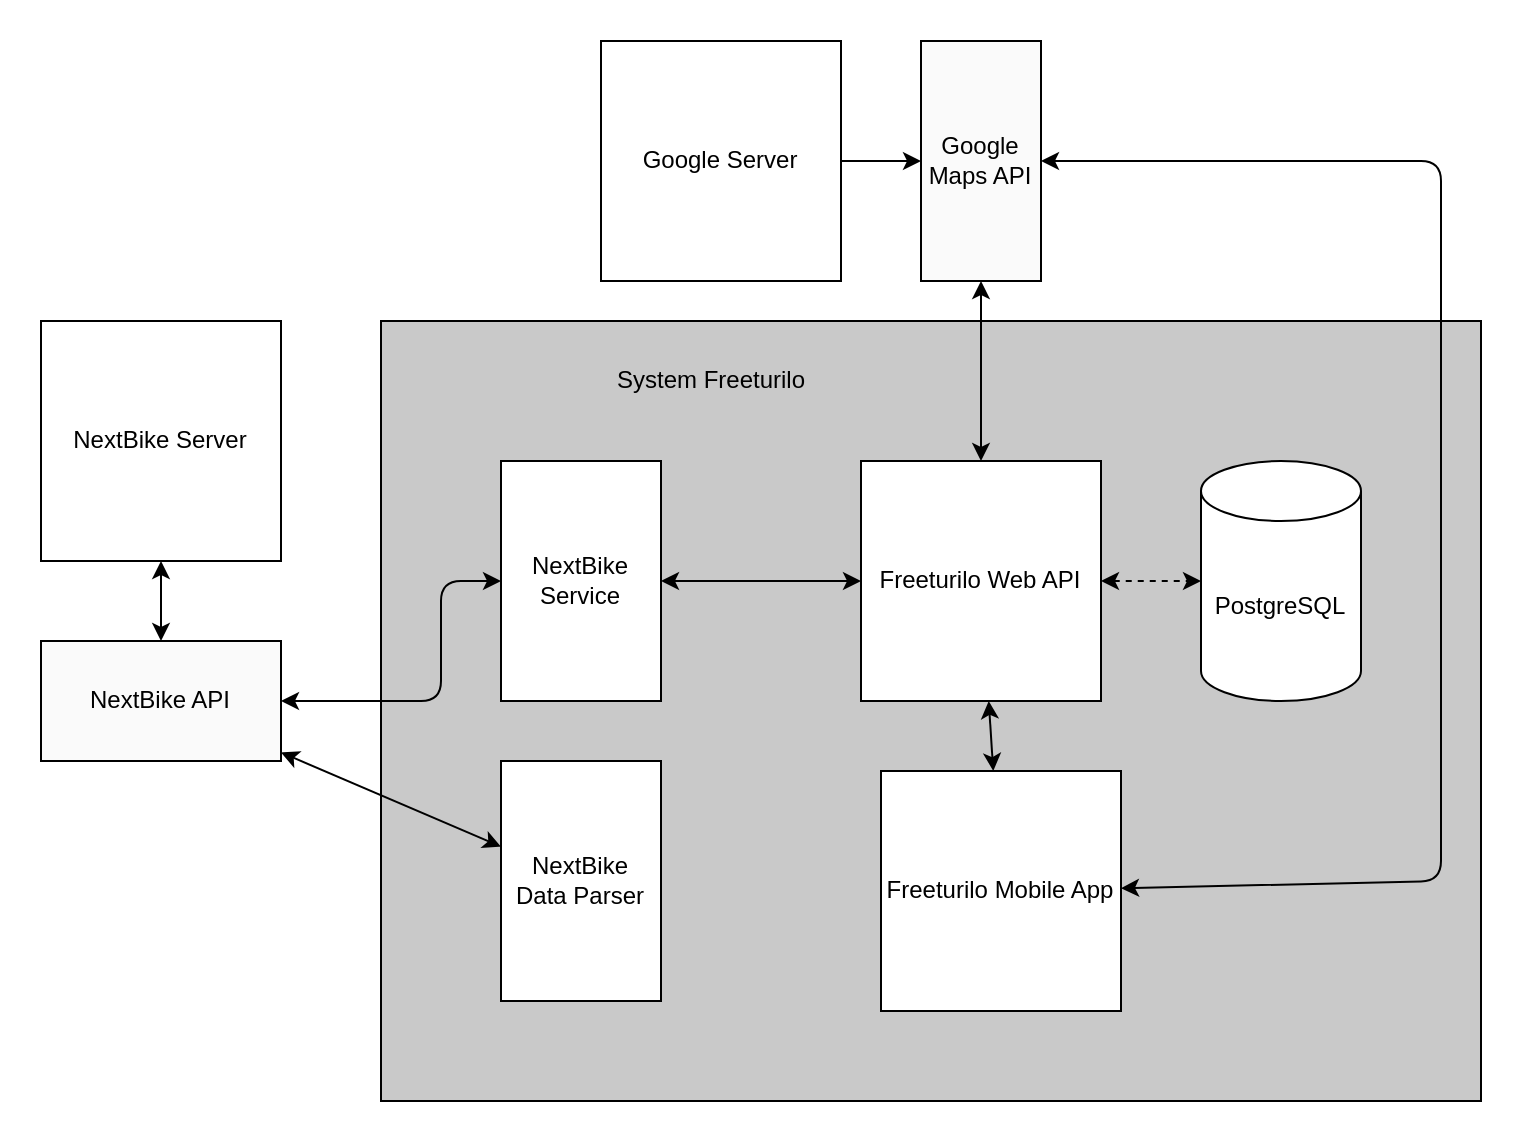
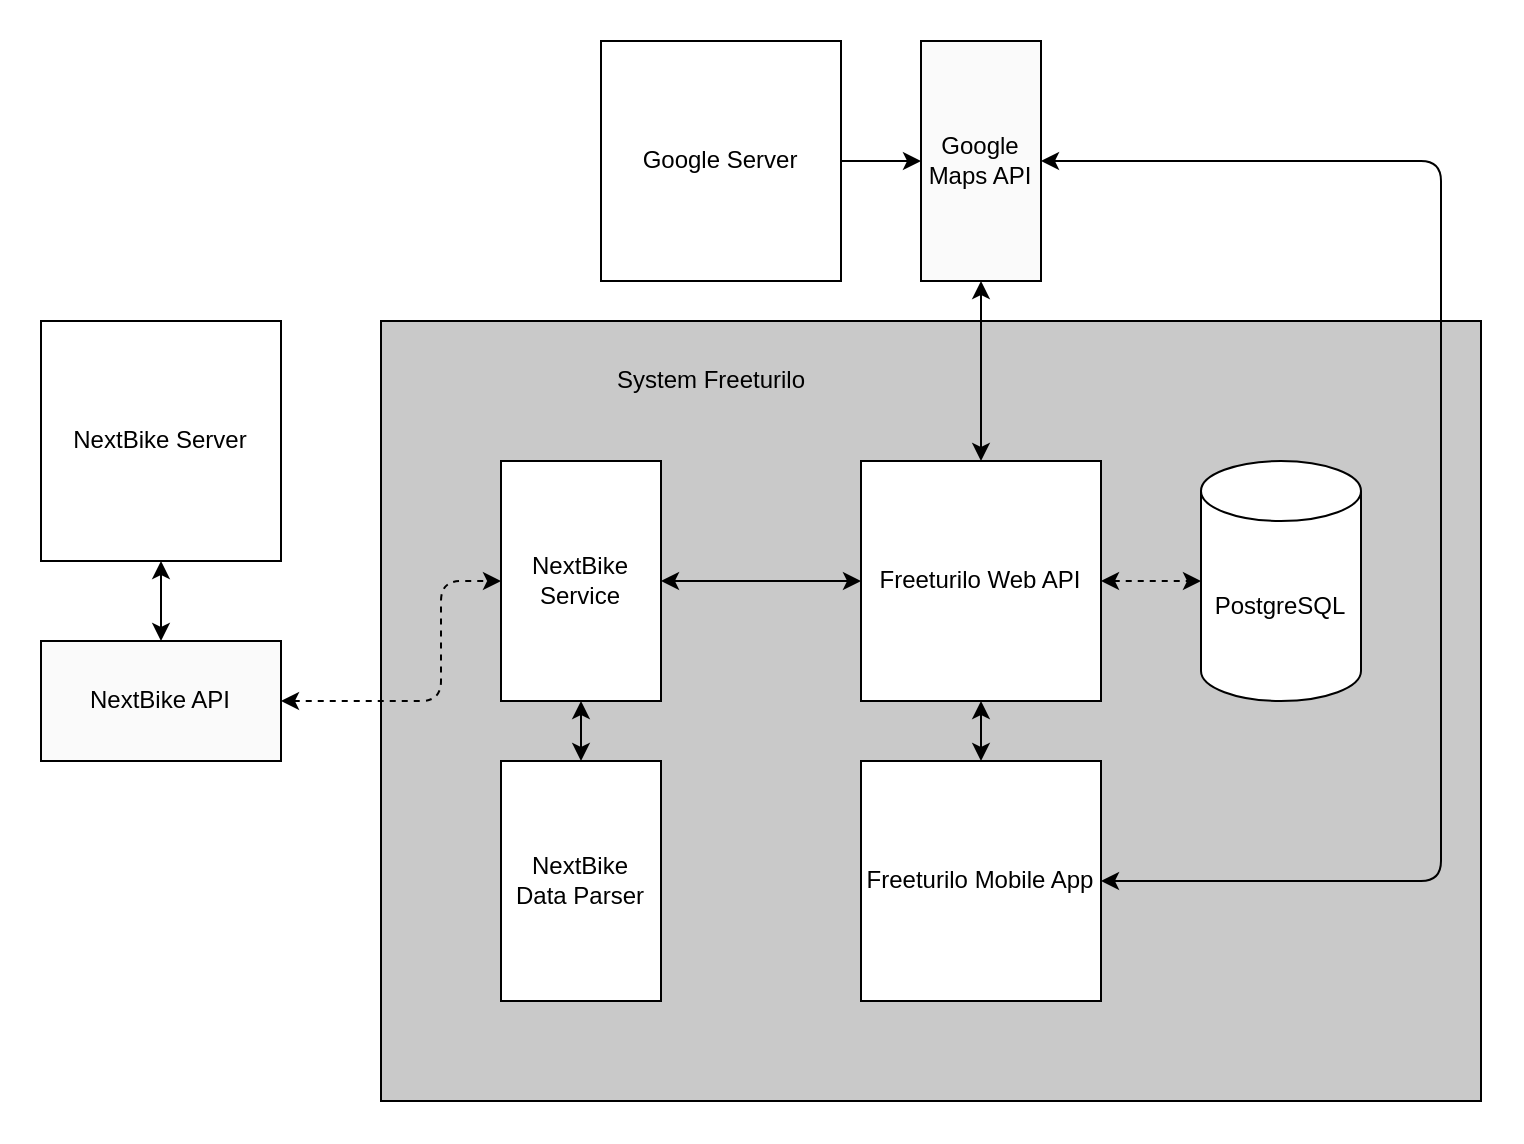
(440, 690) -> (440, 690)
(391, 800) -> (581, 731)
(1001, 891) -> (981, 881)
